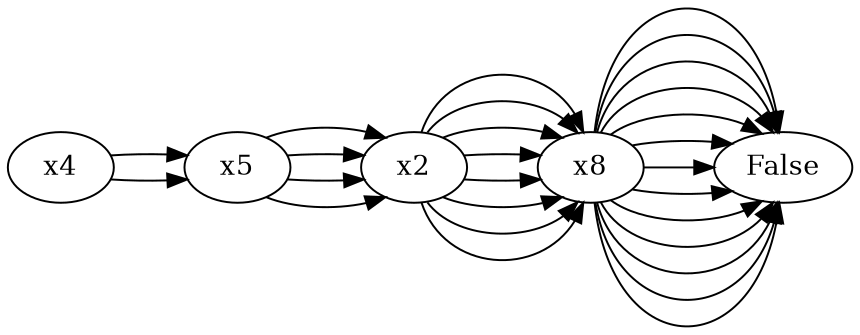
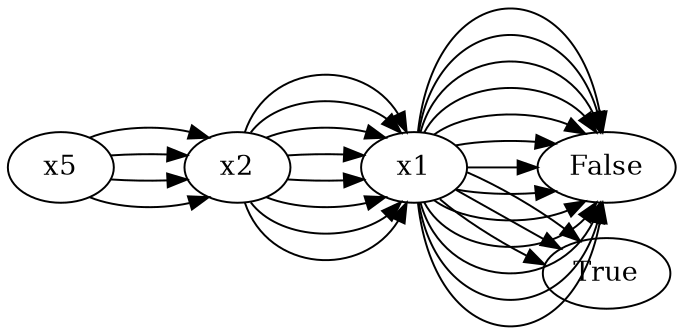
(61, 167) -> none
(591, 167) -> (414, 167)
none -> (607, 273)
